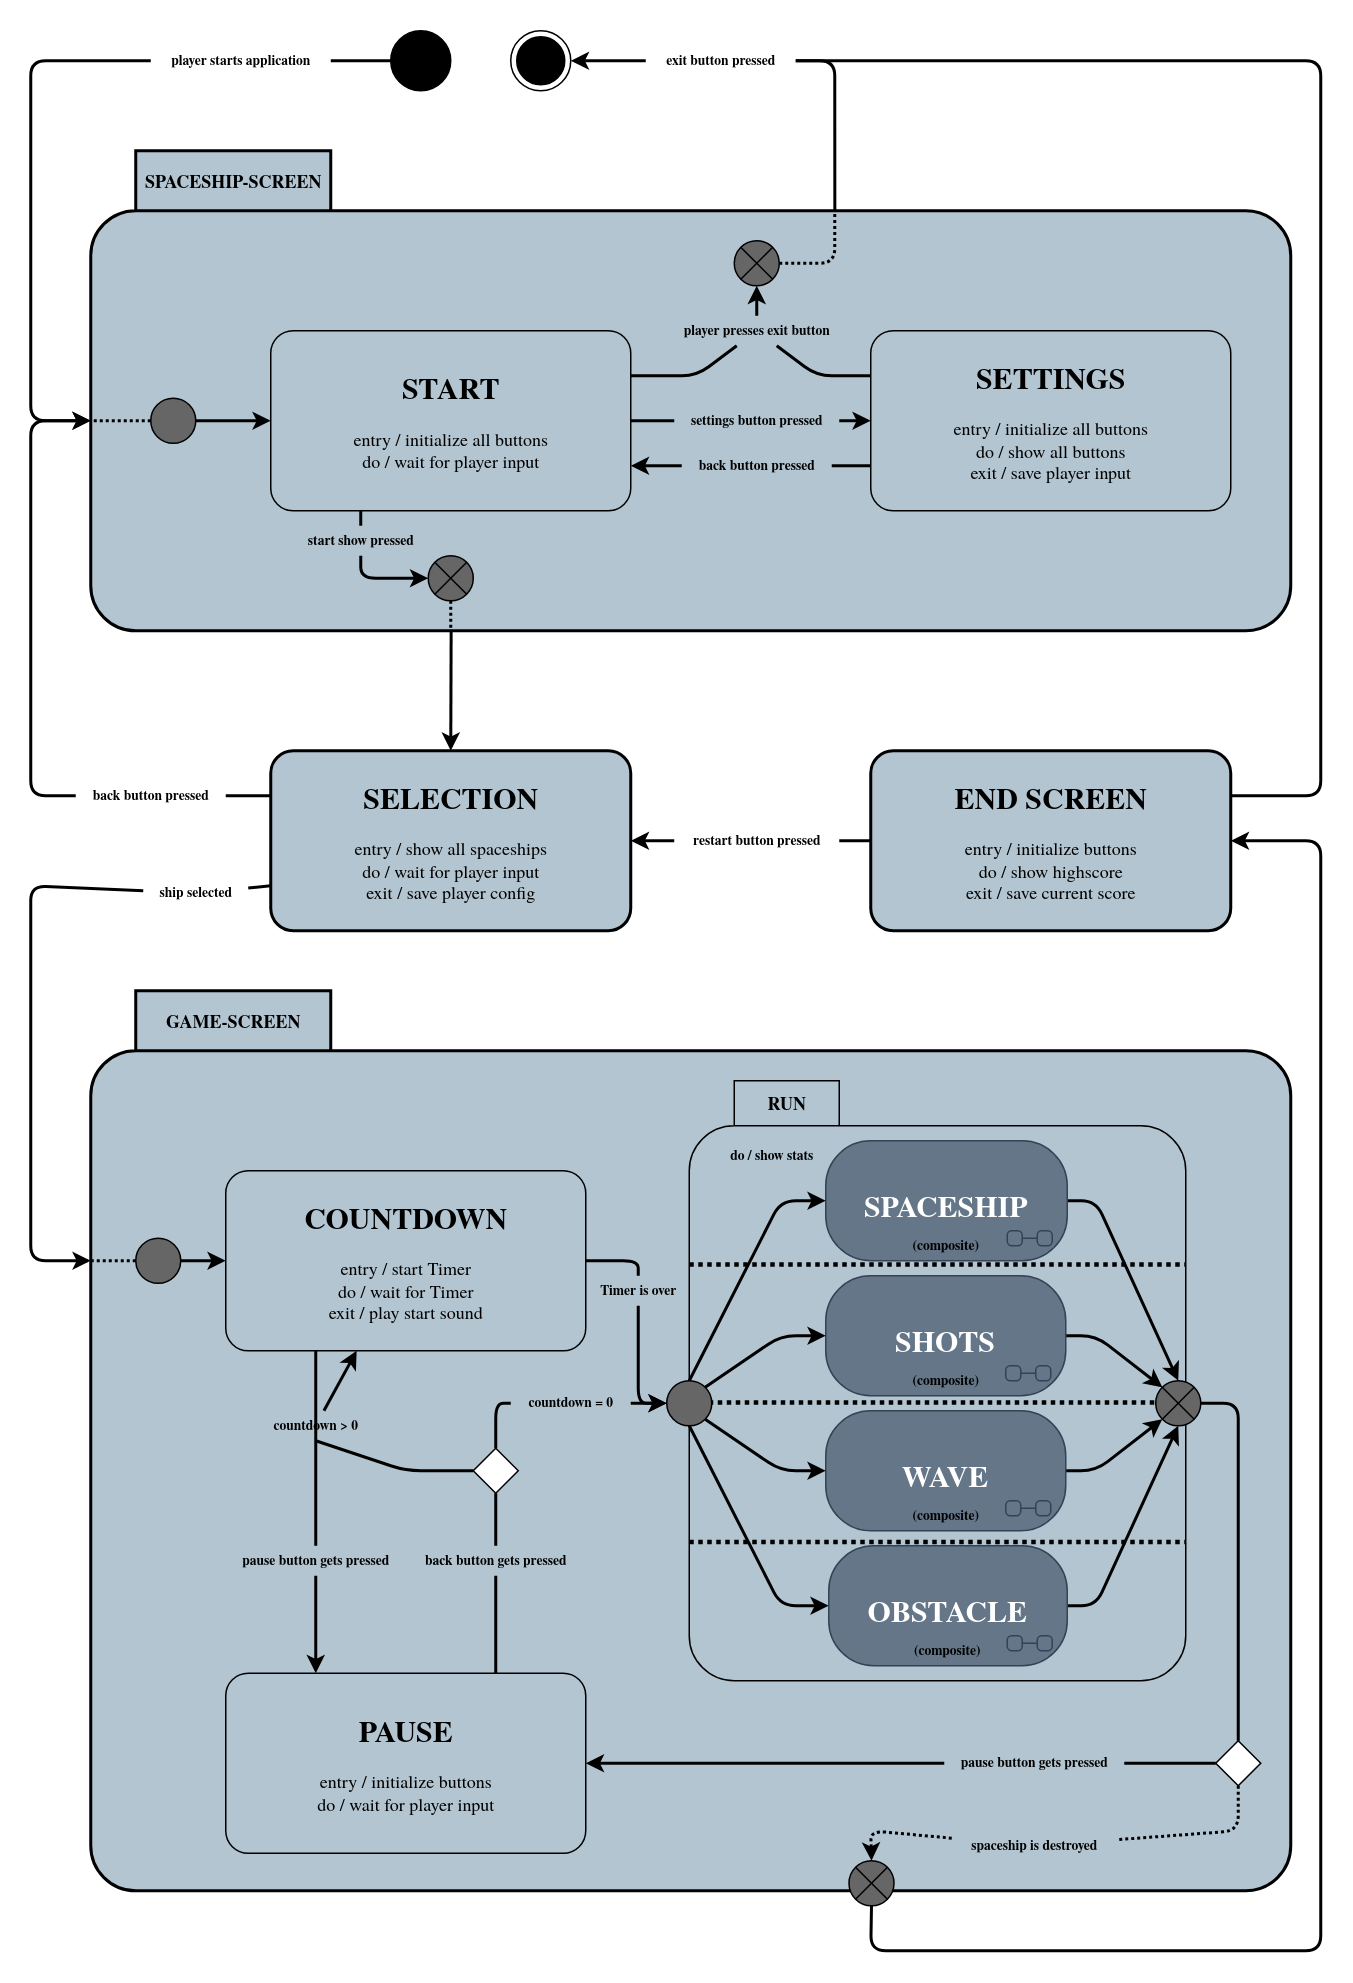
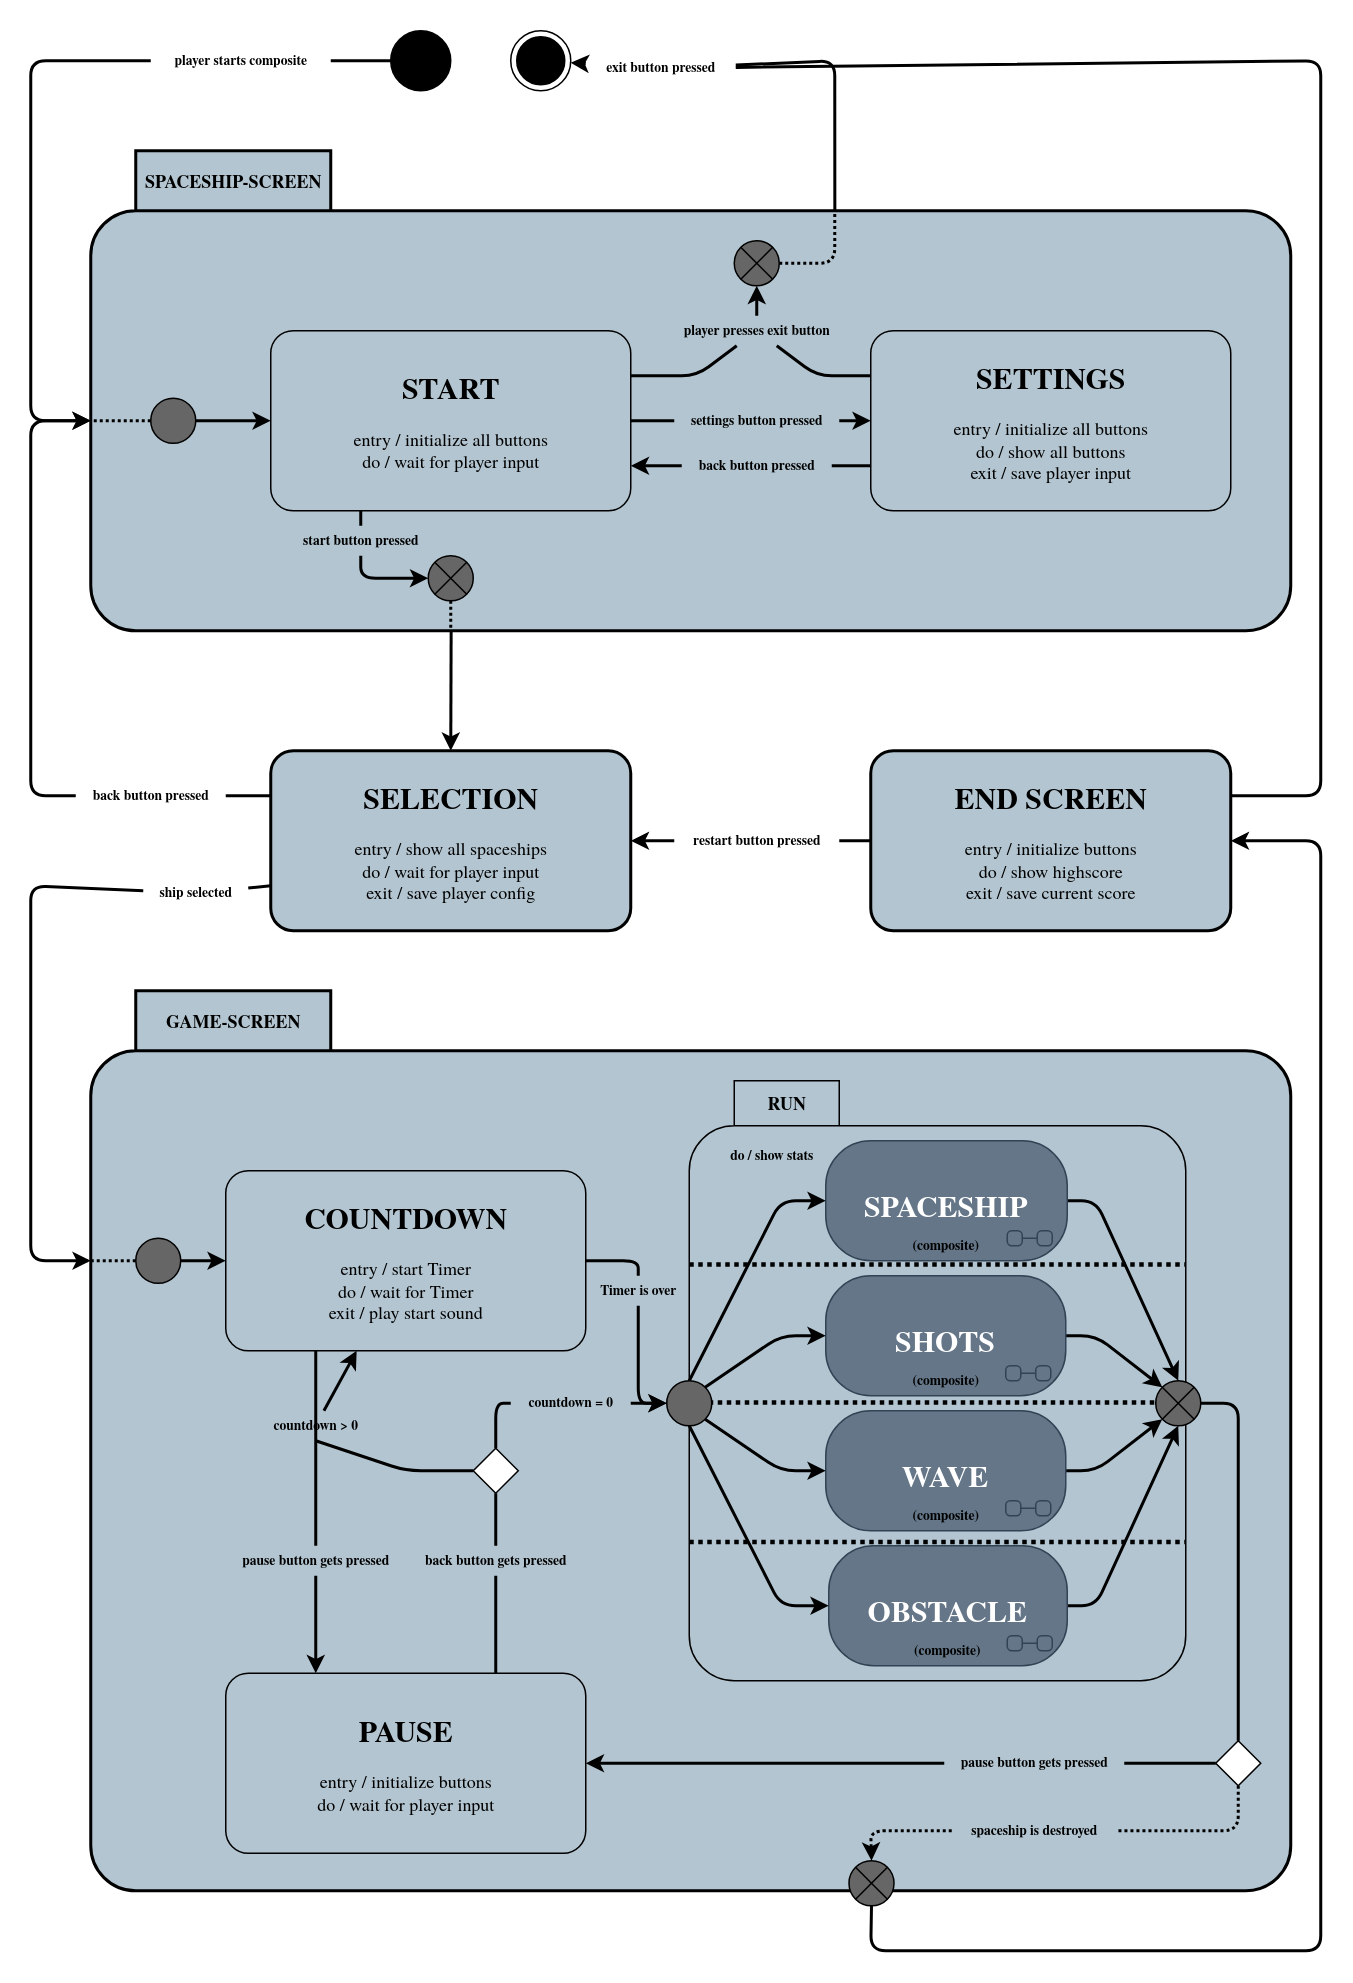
(242, 61) -> (242, 61)
(721, 61) -> (661, 68)
(362, 541) -> (362, 541)
(1034, 1846) -> (1034, 1831)
